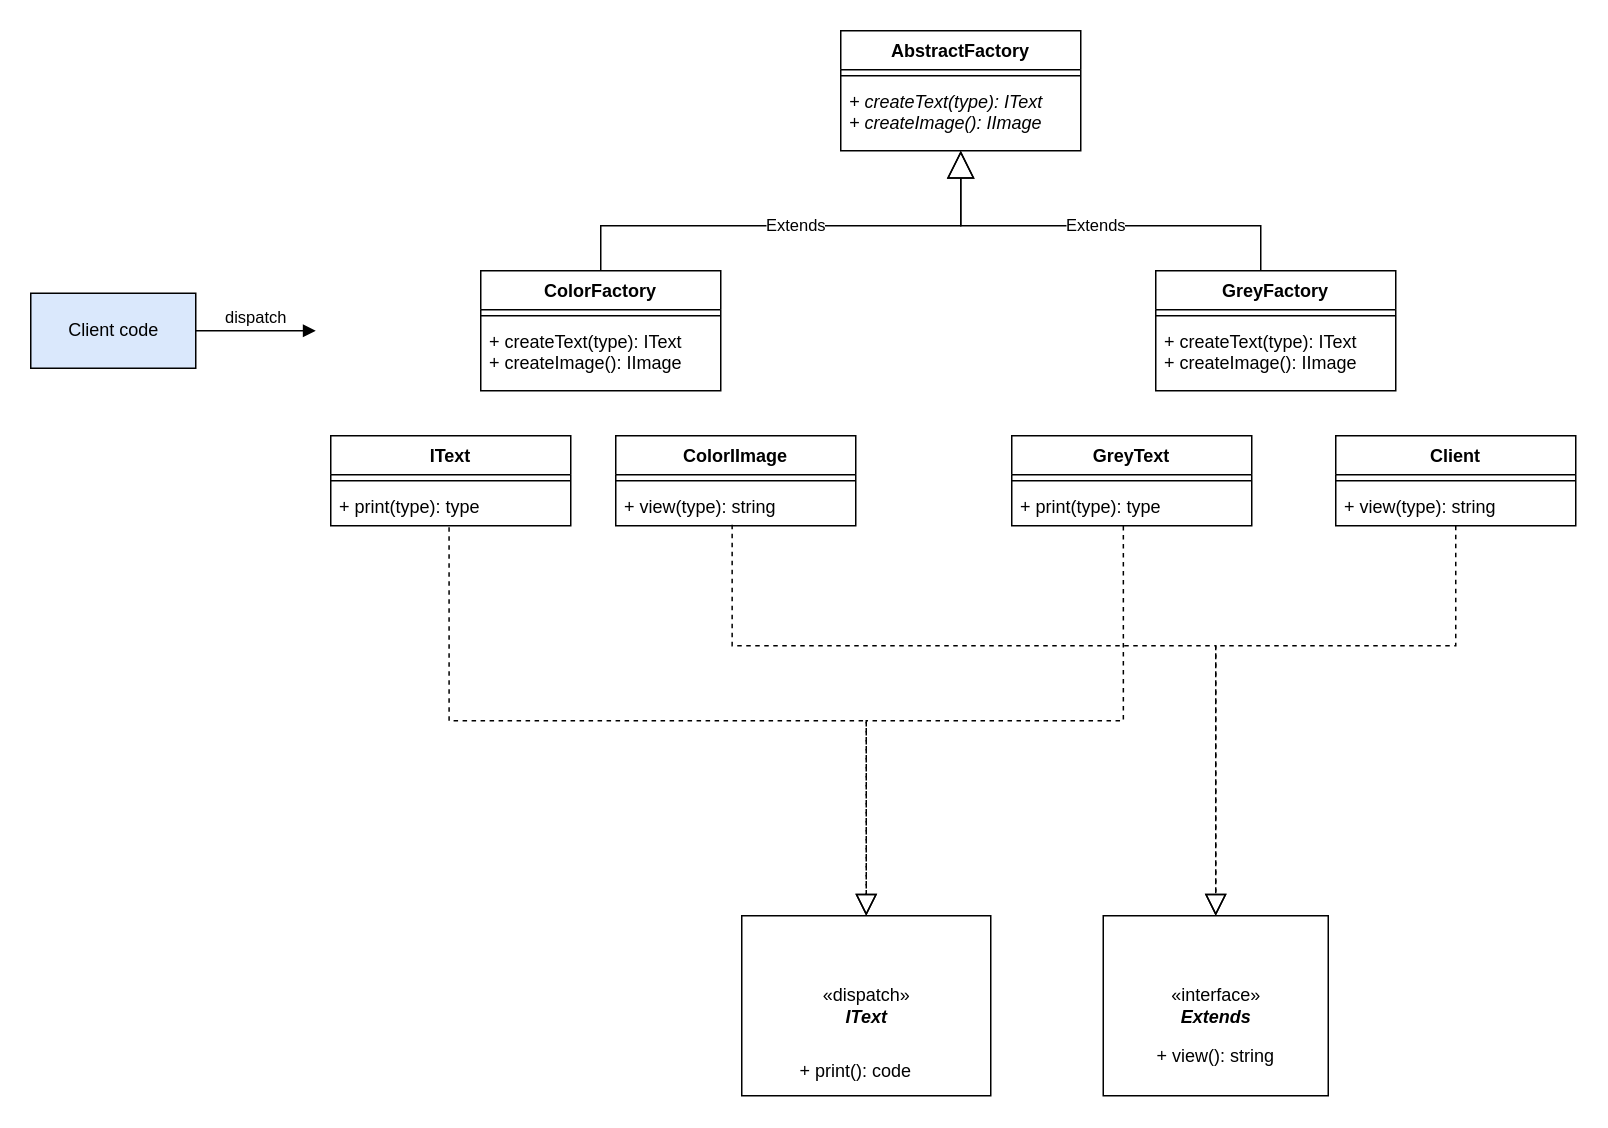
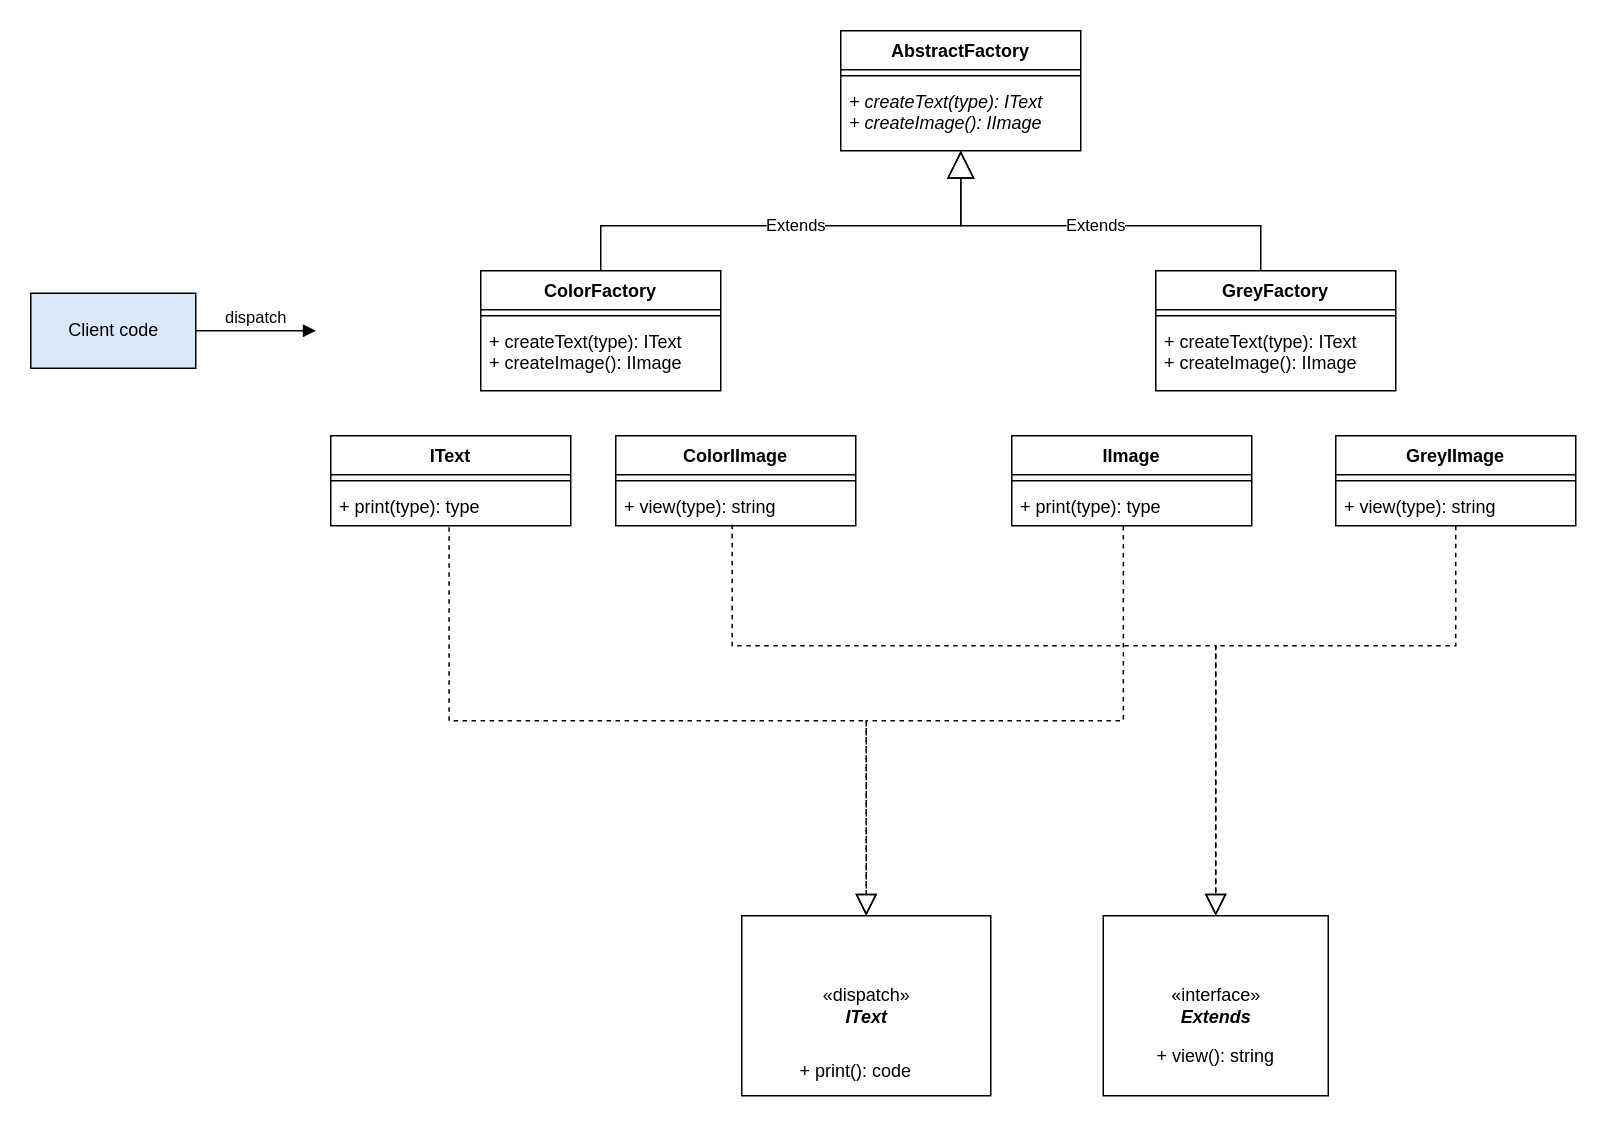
(1131, 456) -> (1131, 456)
(1455, 456) -> (1455, 456)
